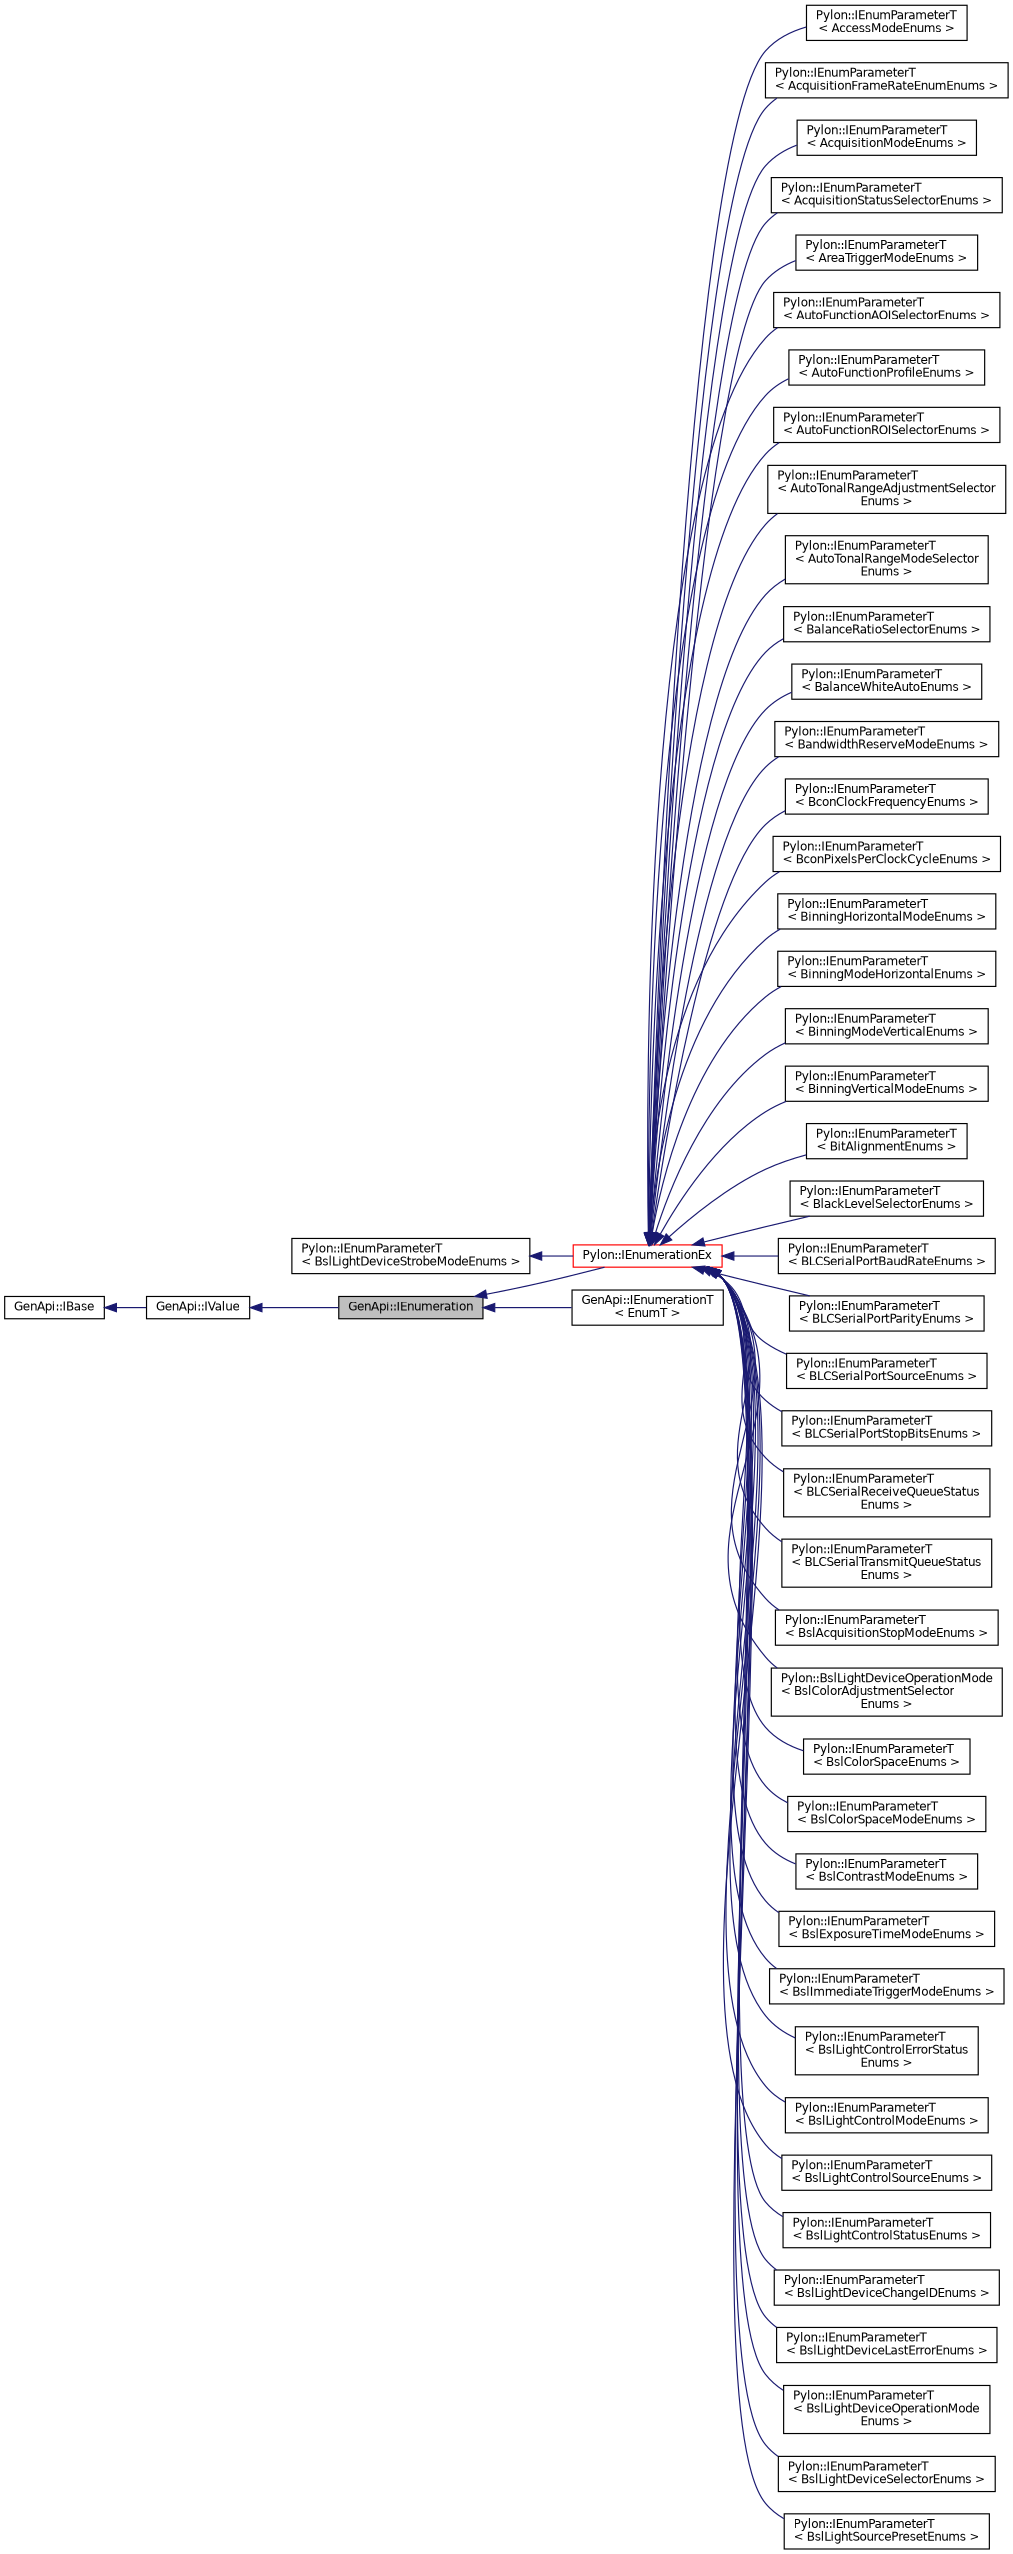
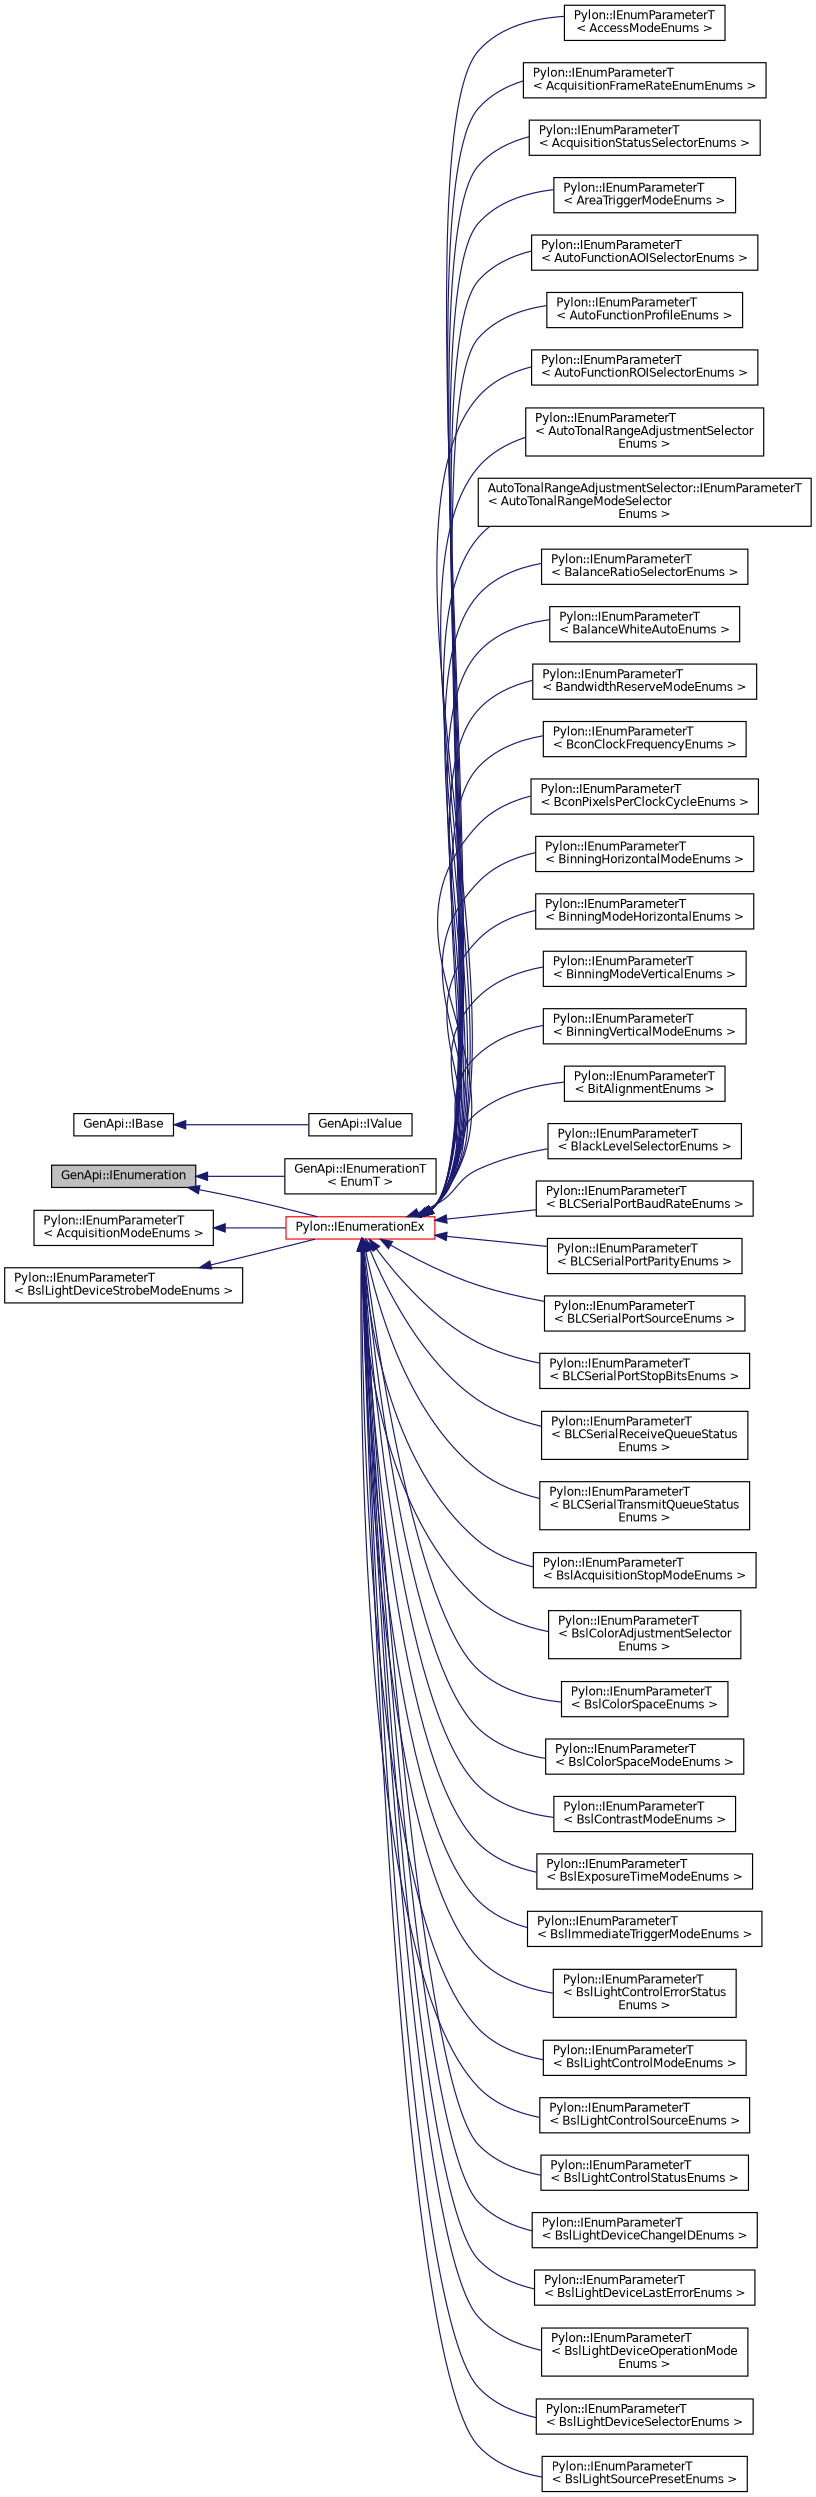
(887, 560) -> (645, 502)
(682, 676) -> (256, 1228)
(300, 1308) -> none
(887, 1692) -> (645, 1635)
